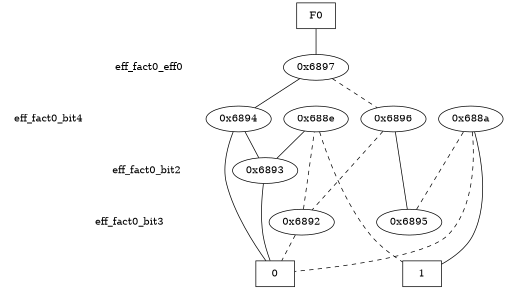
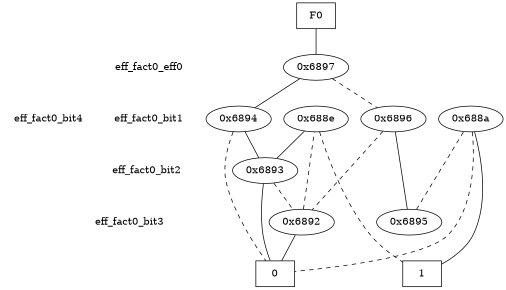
none -> (149, 119)
none -> (283, 196)
(232, 200) -> (232, 200)
(289, 248) -> (289, 248)
